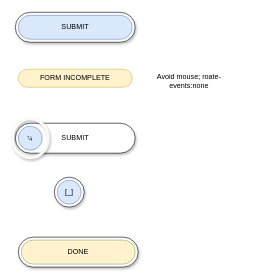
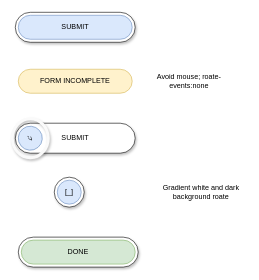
(75, 78) -> (75, 81)
none -> (201, 192)
(78, 252) -> (78, 252)
